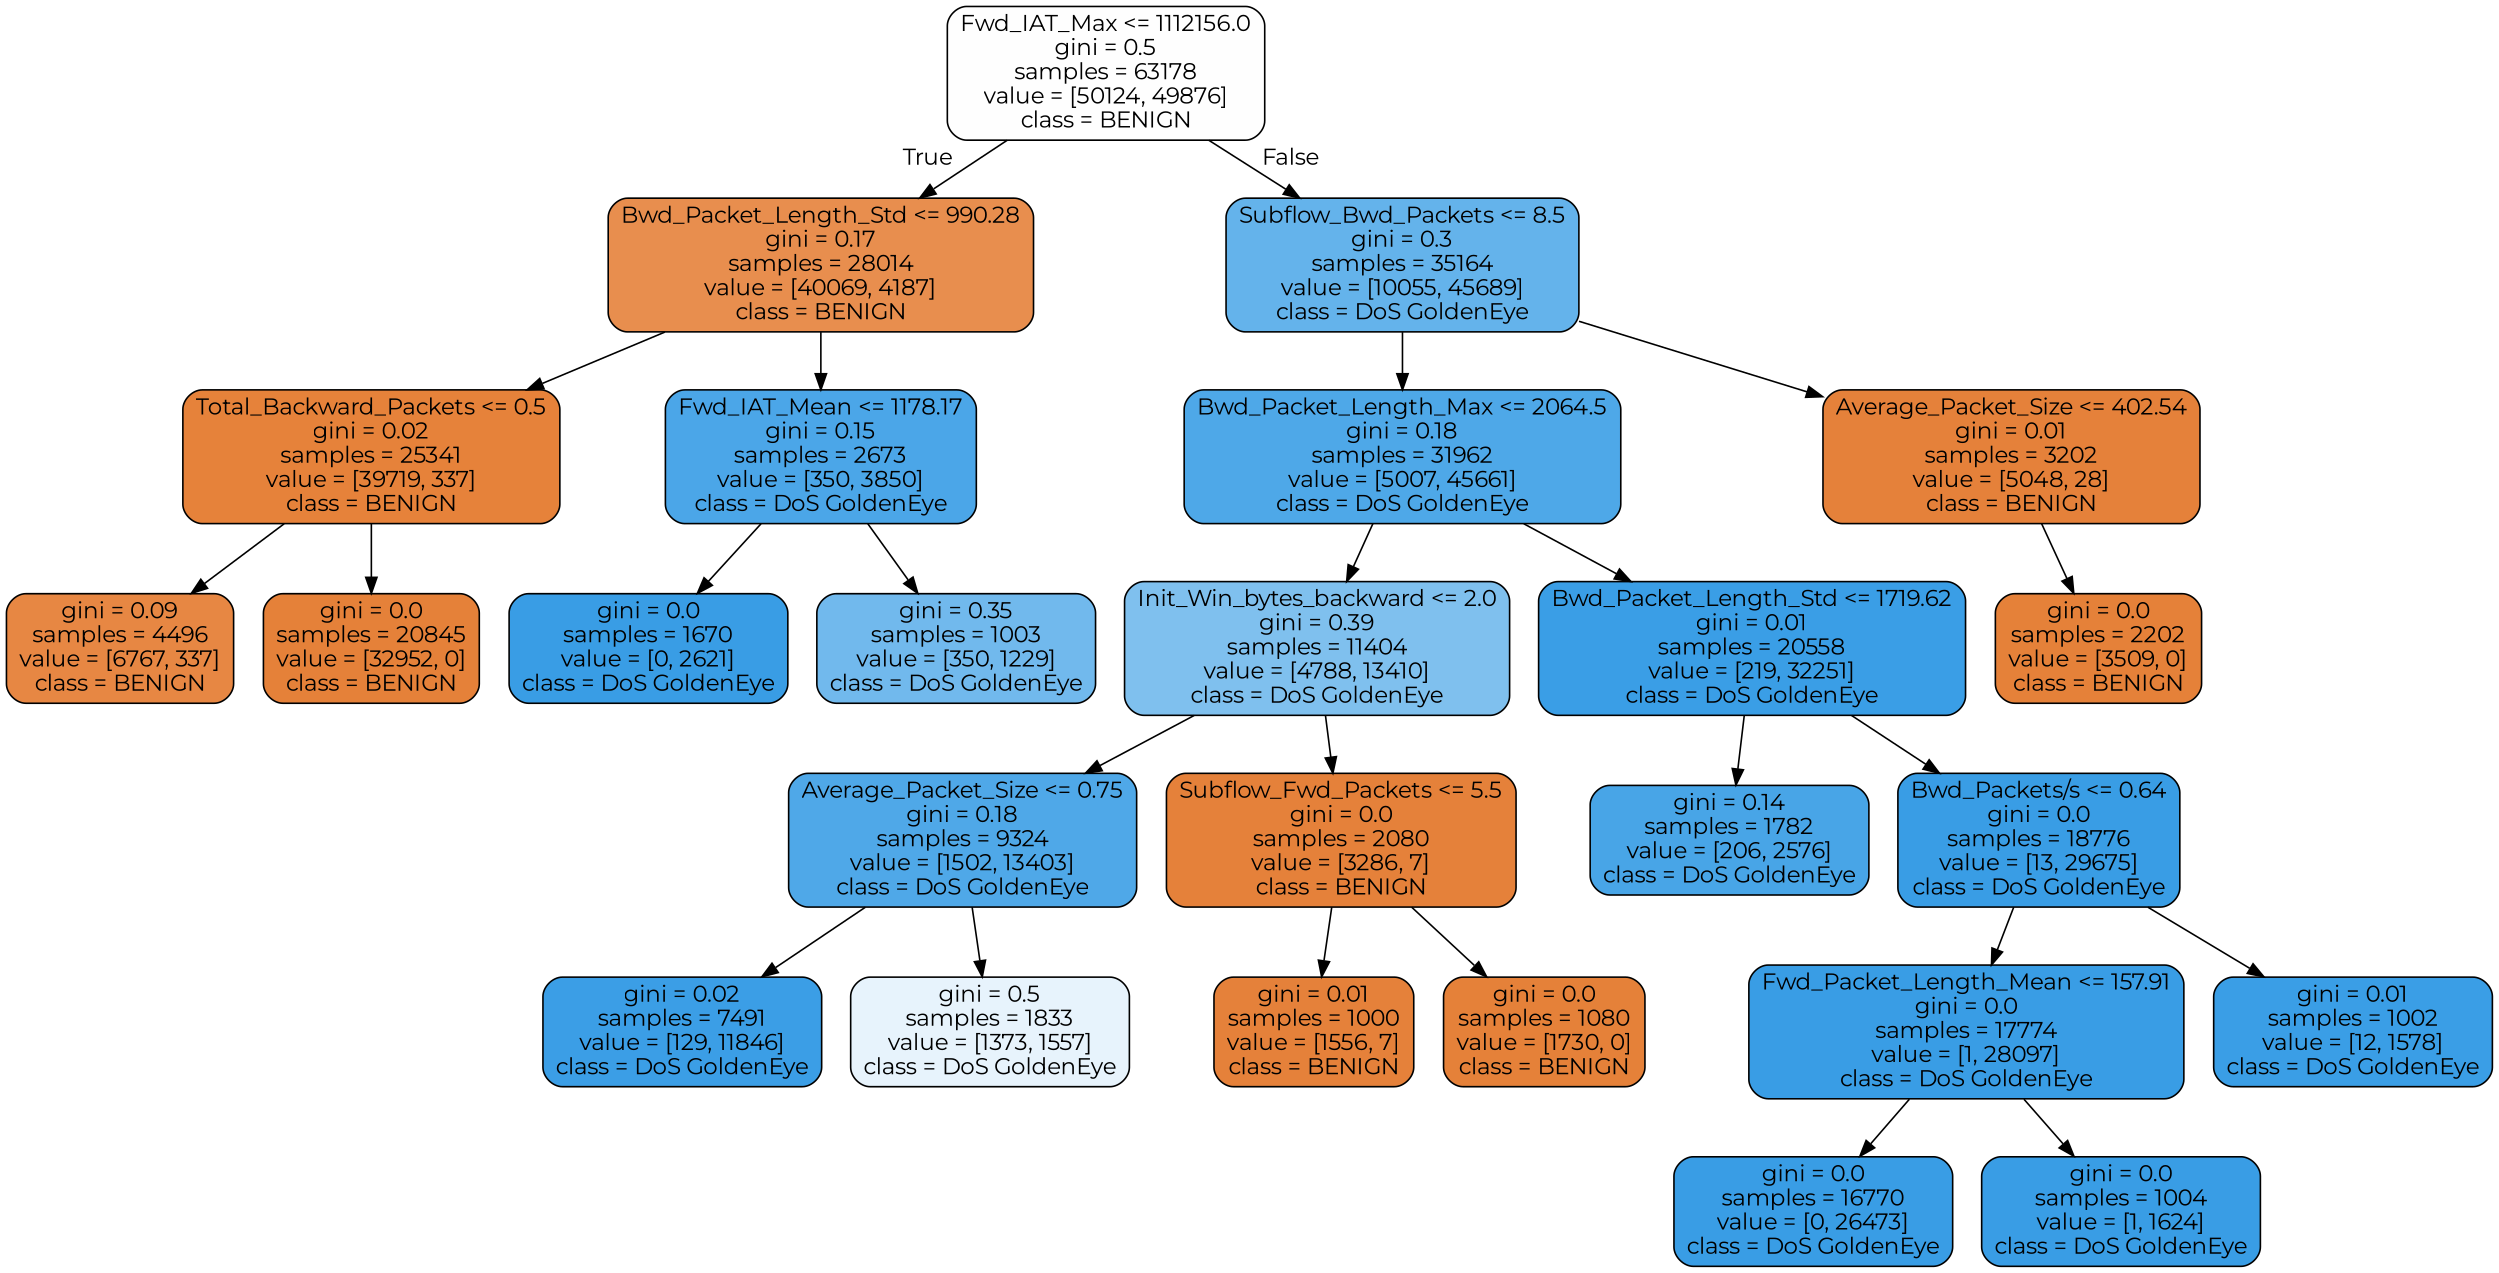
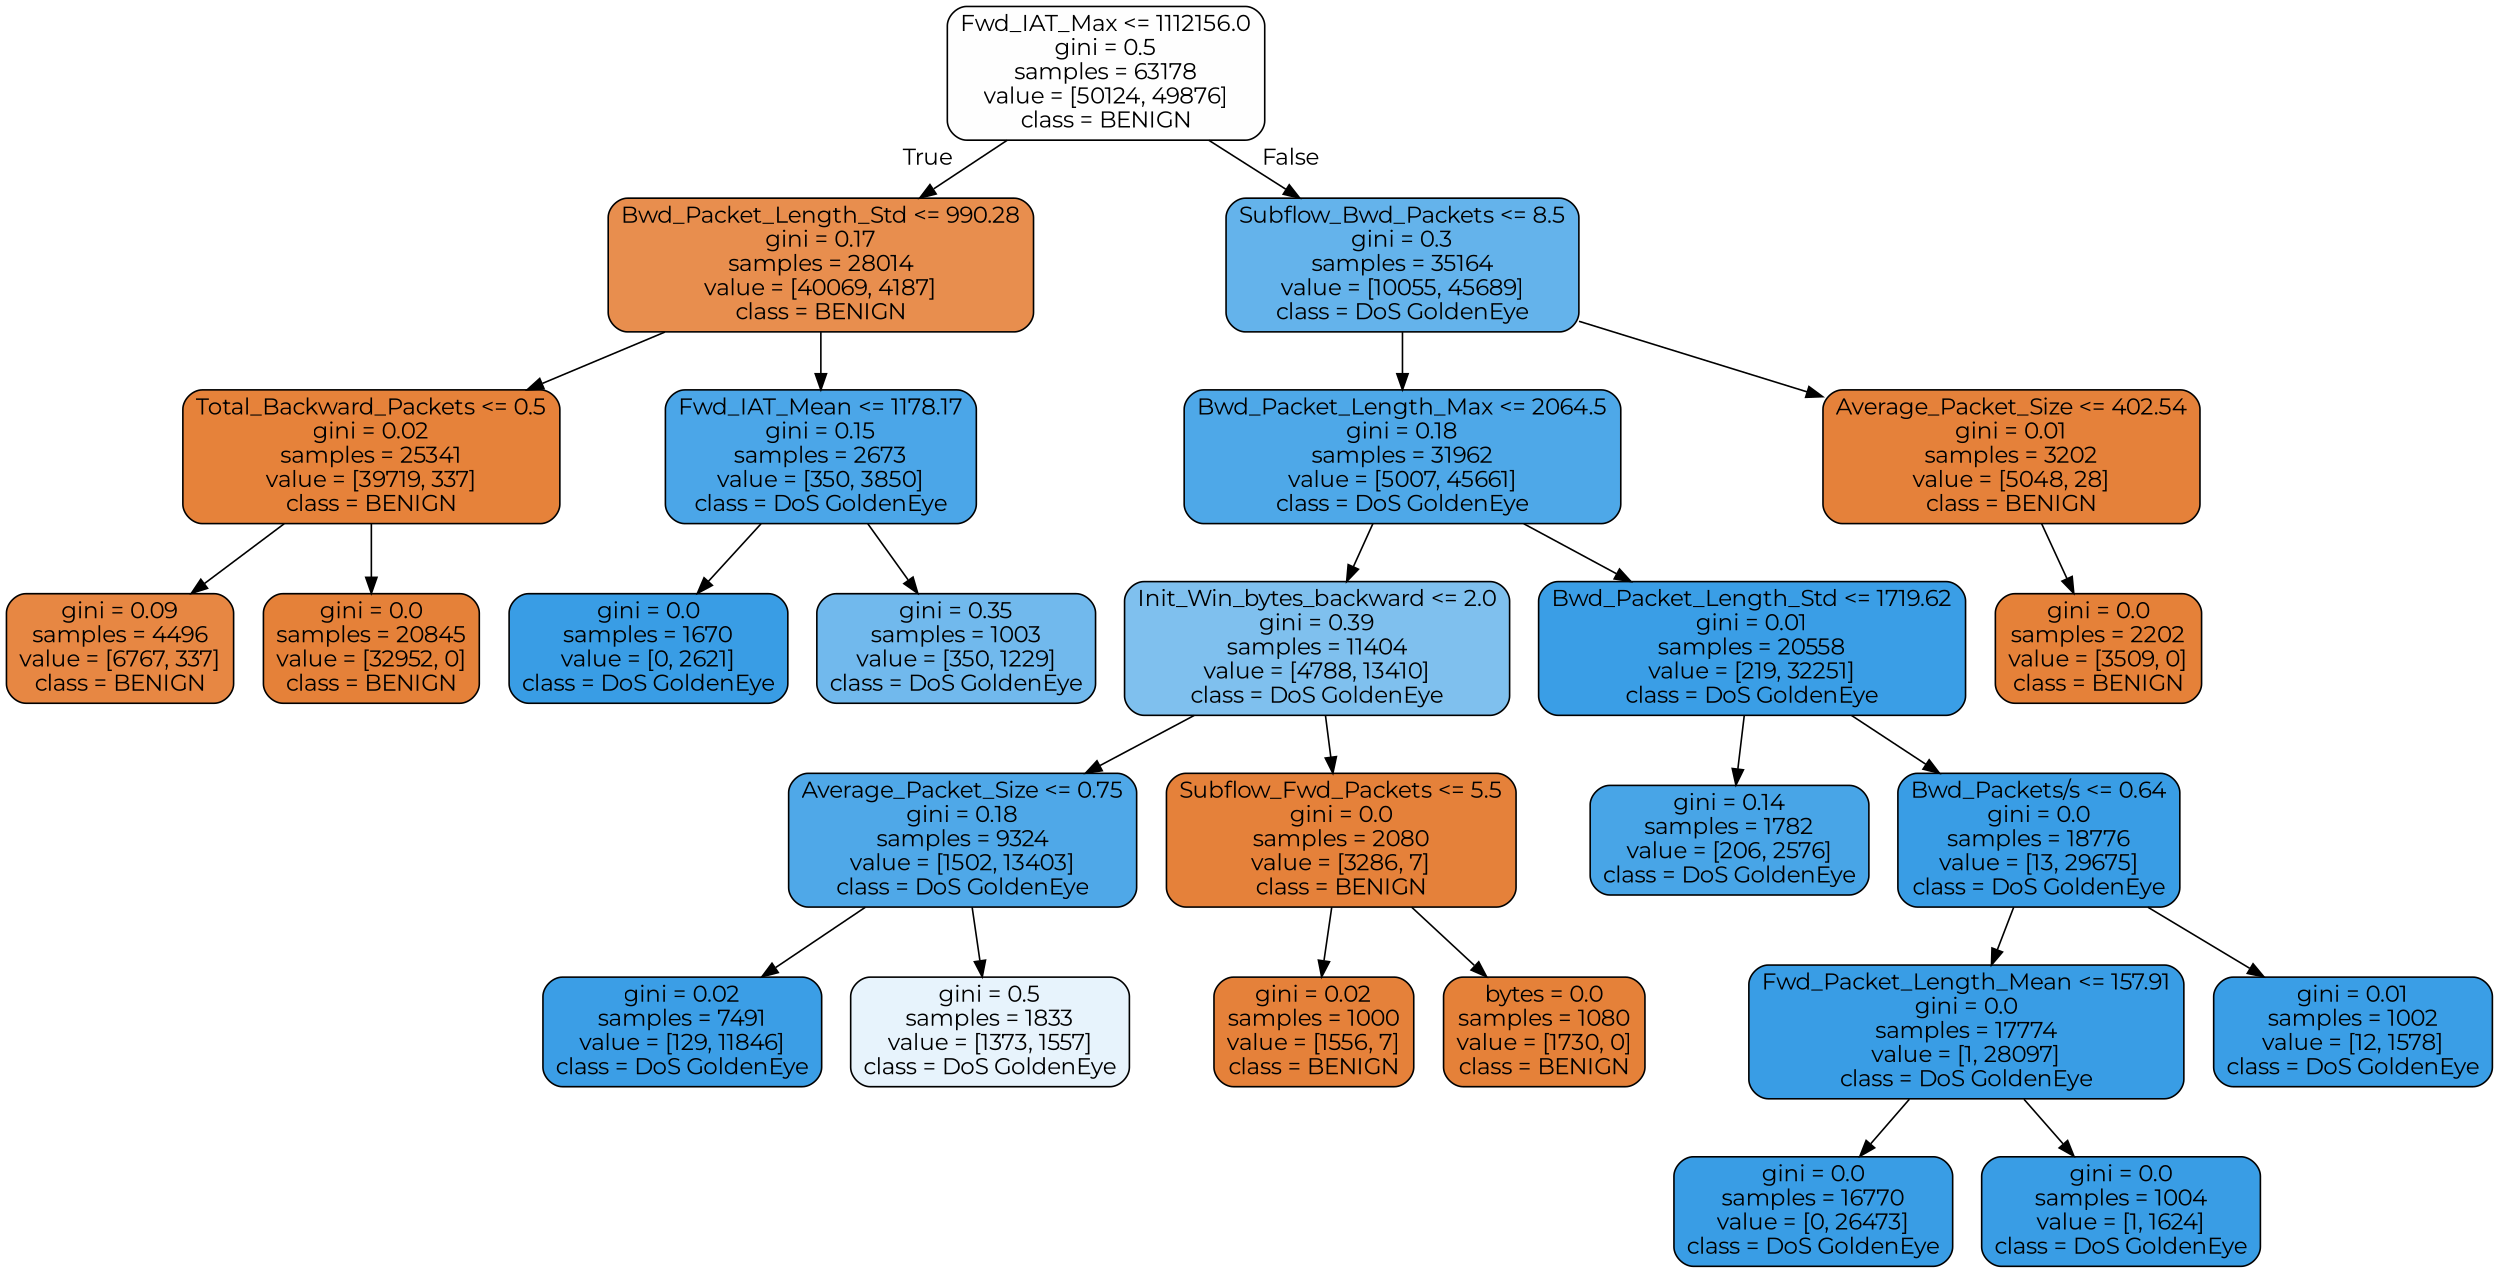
(1314, 1032) -> (1314, 1032)
(1544, 1032) -> (1544, 1032)
